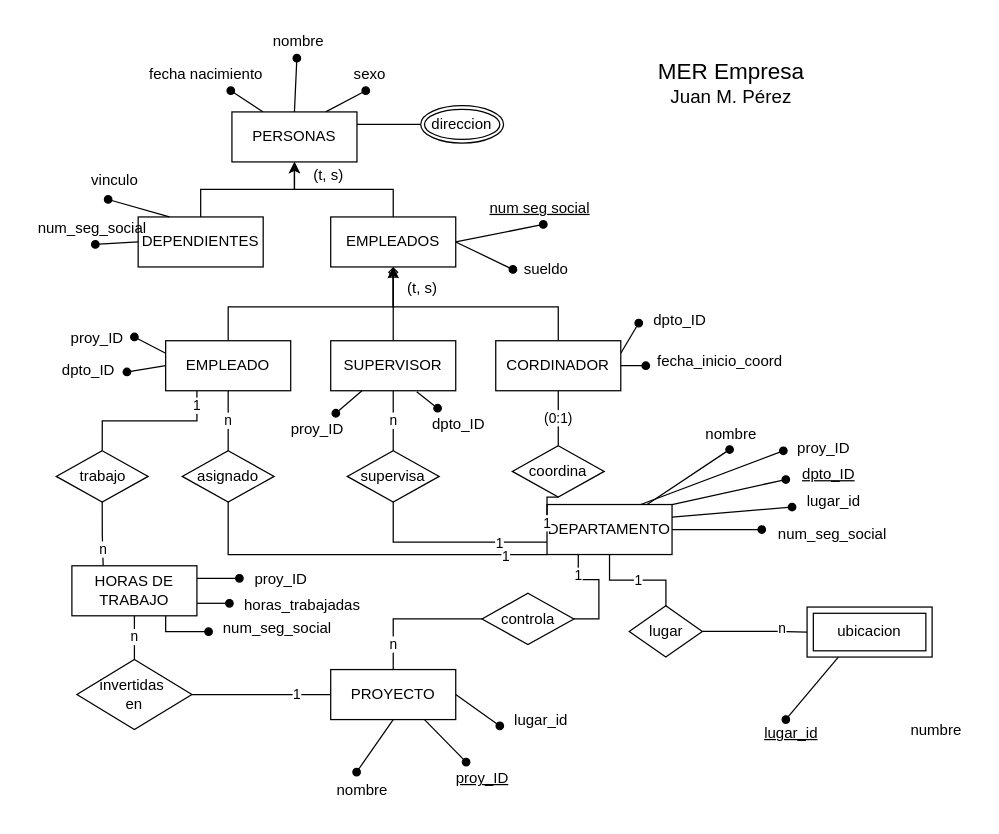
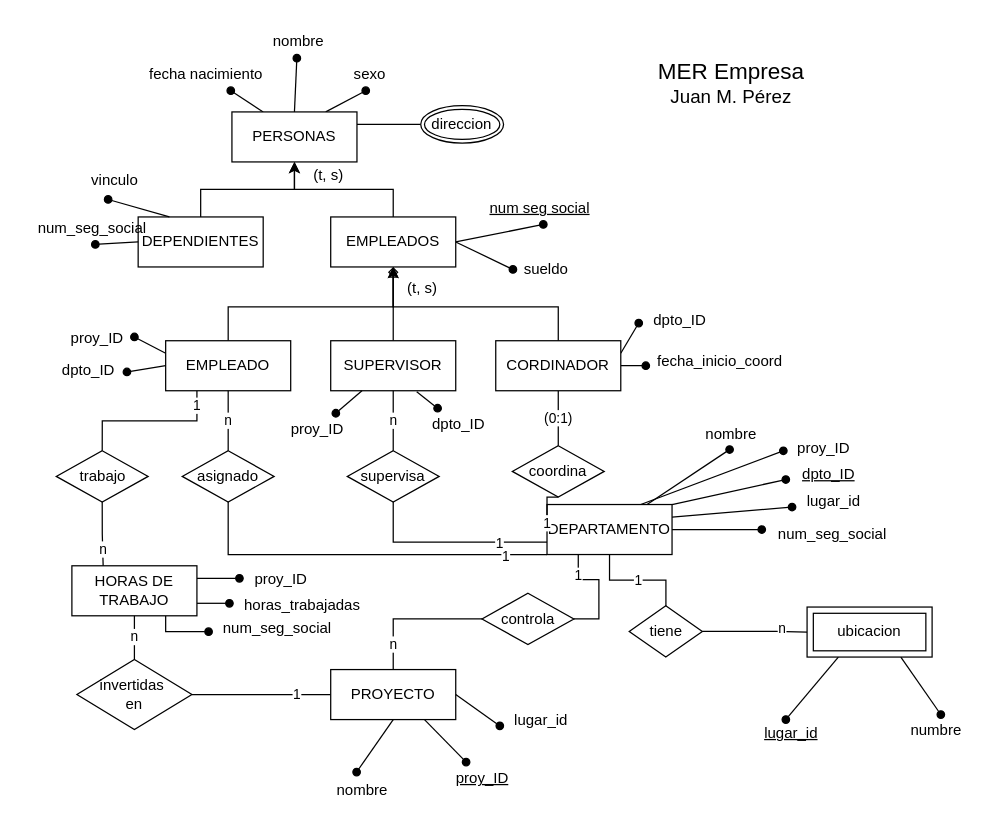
(666, 632) -> (666, 632)
none -> (920, 684)
